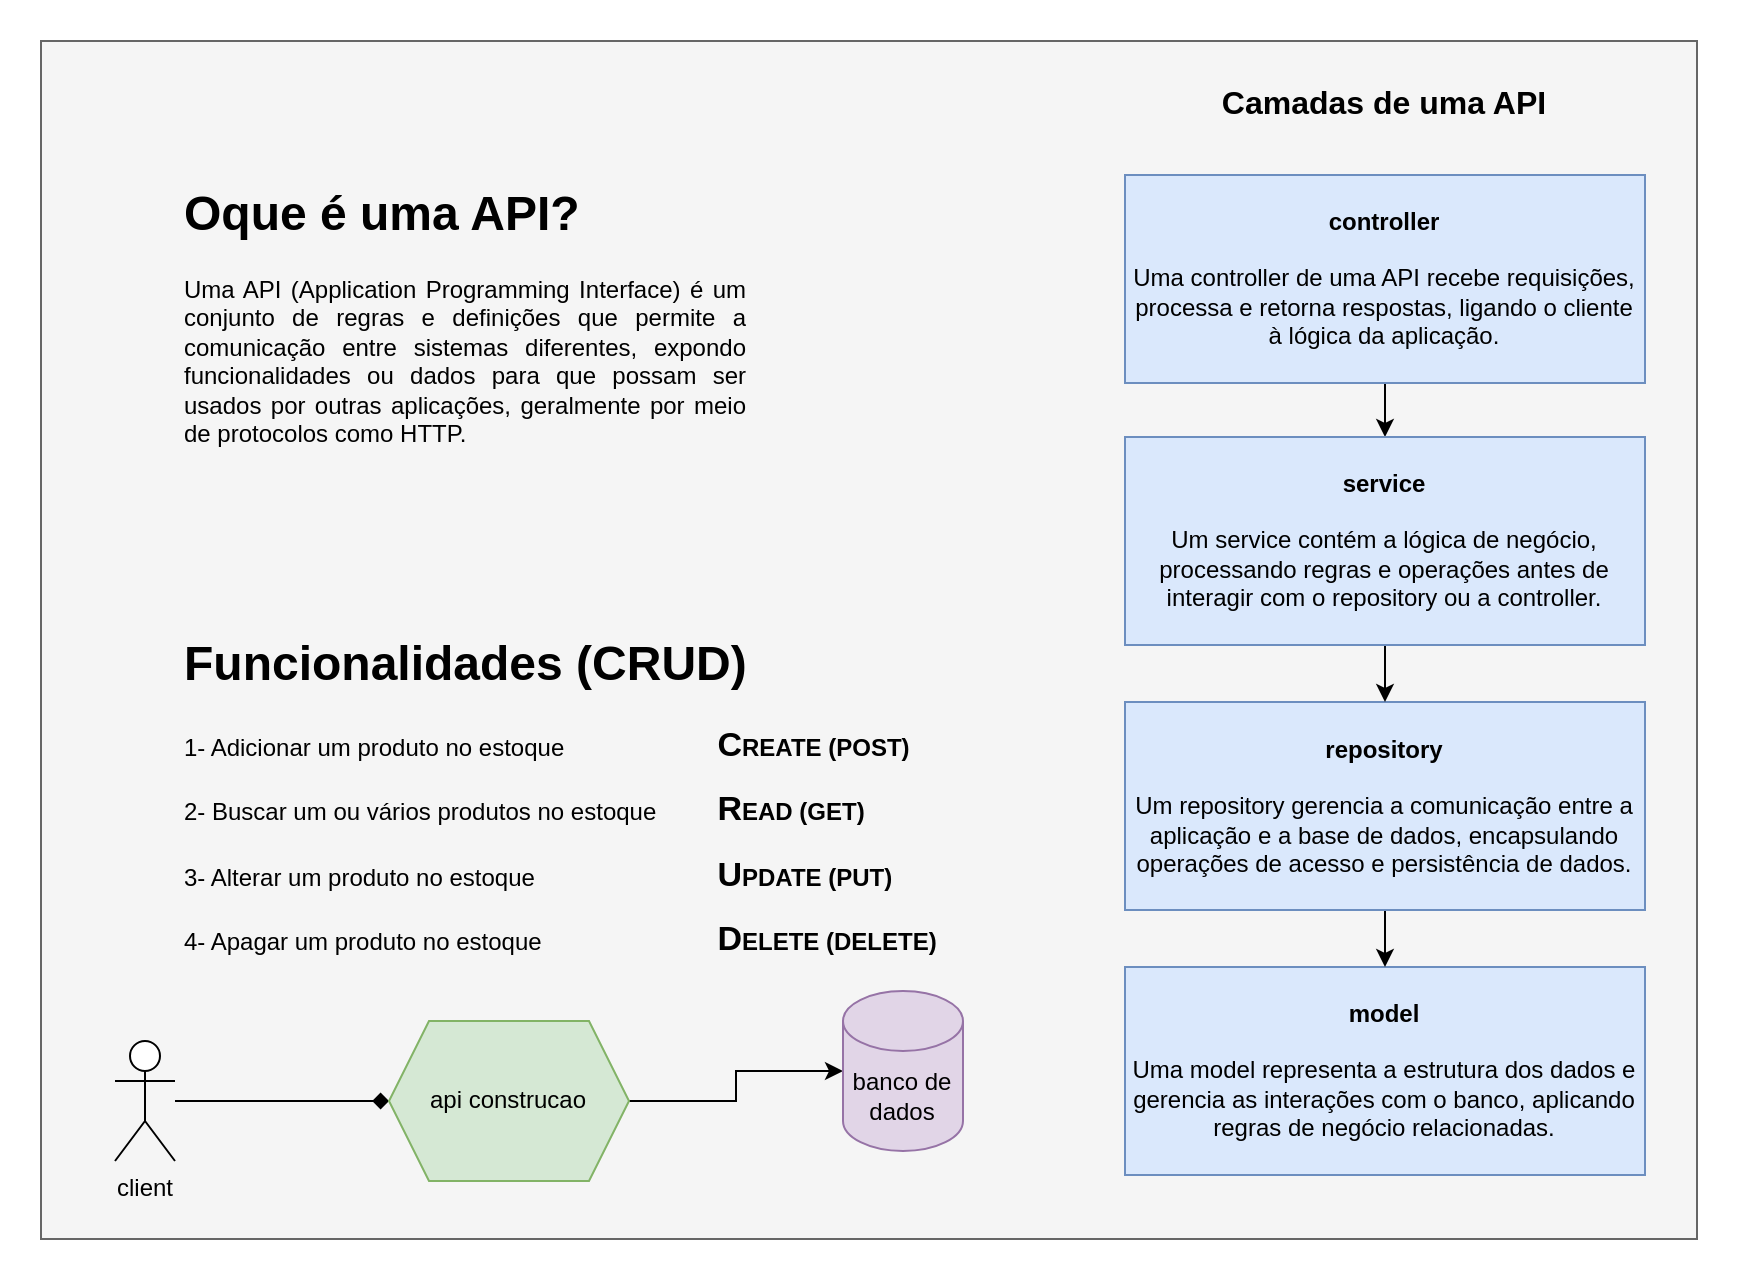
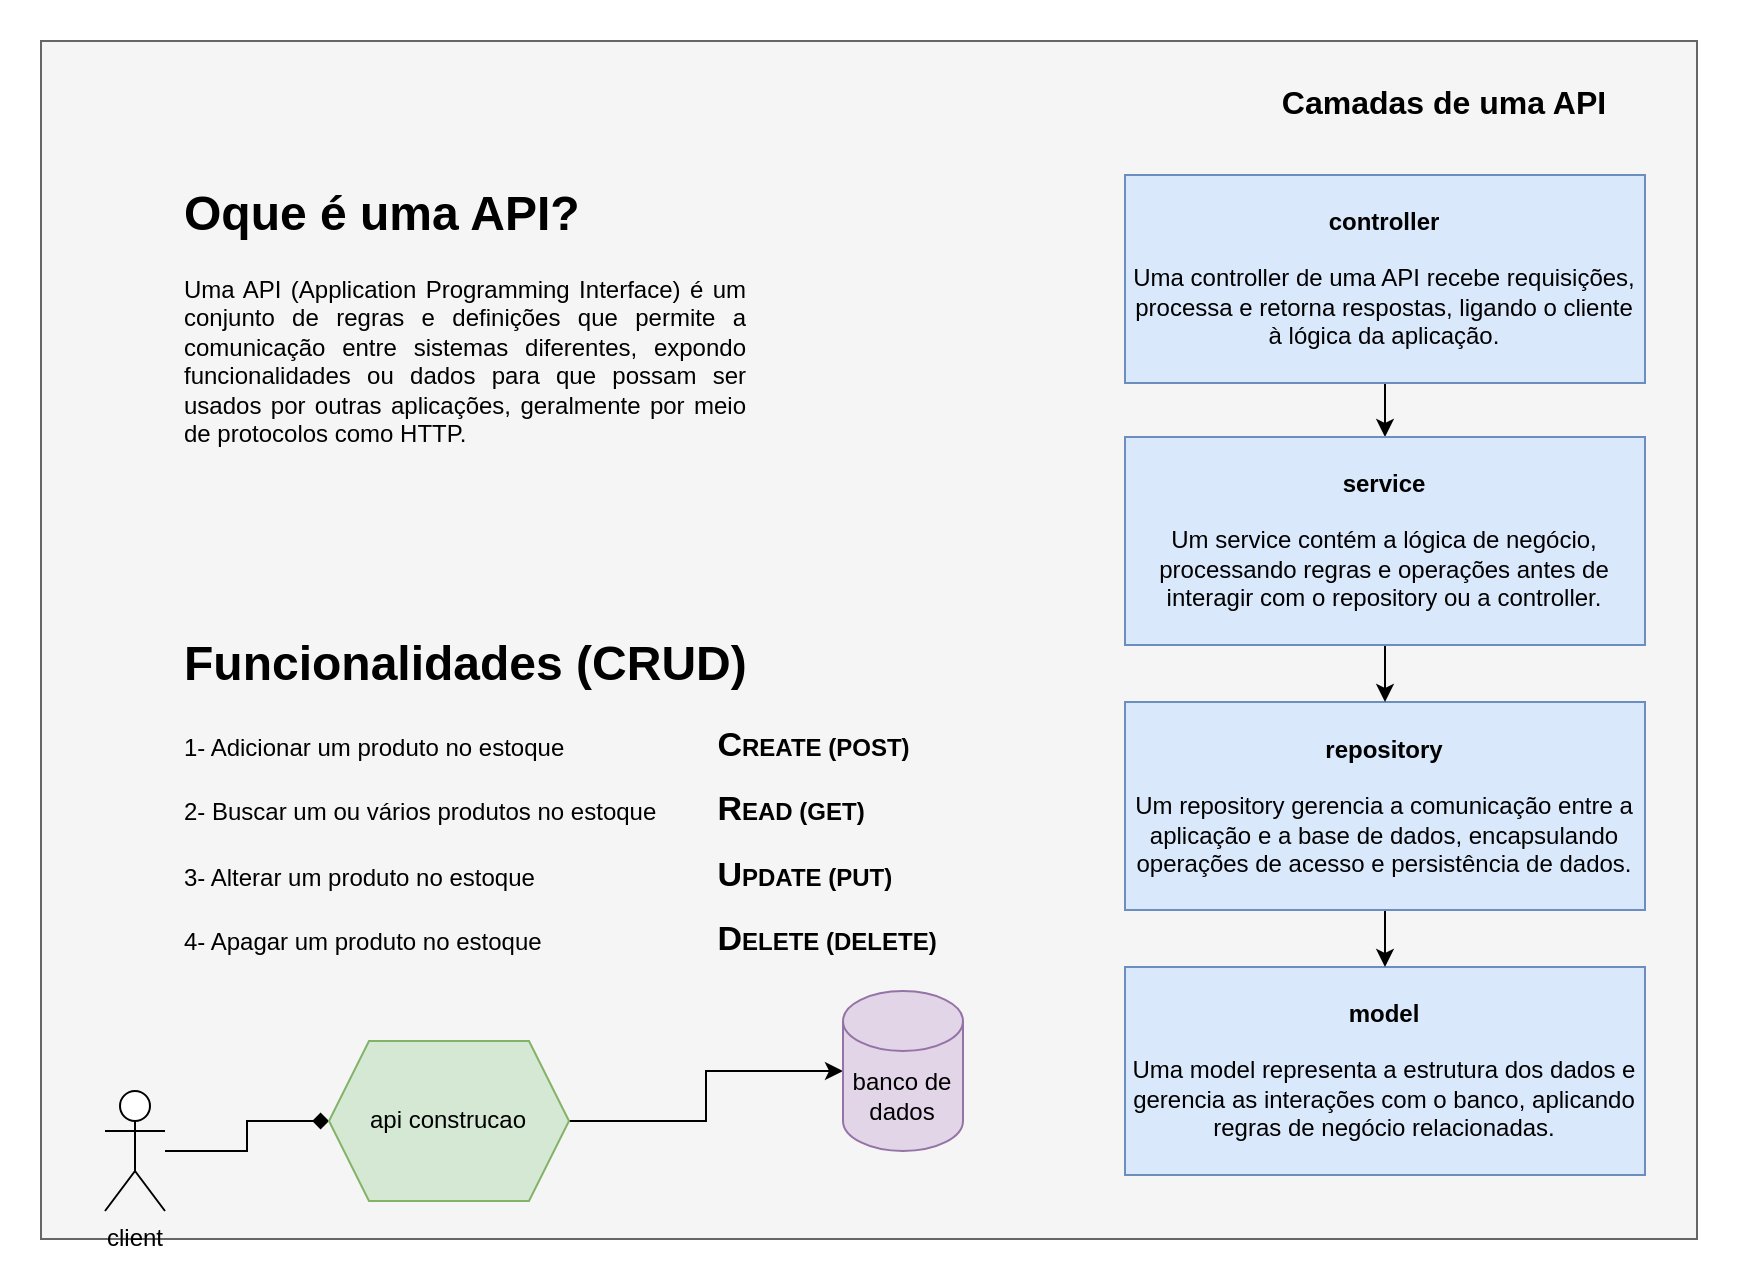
(1385, 103) -> (1445, 103)
(145, 1101) -> (135, 1151)
(509, 1101) -> (449, 1121)
